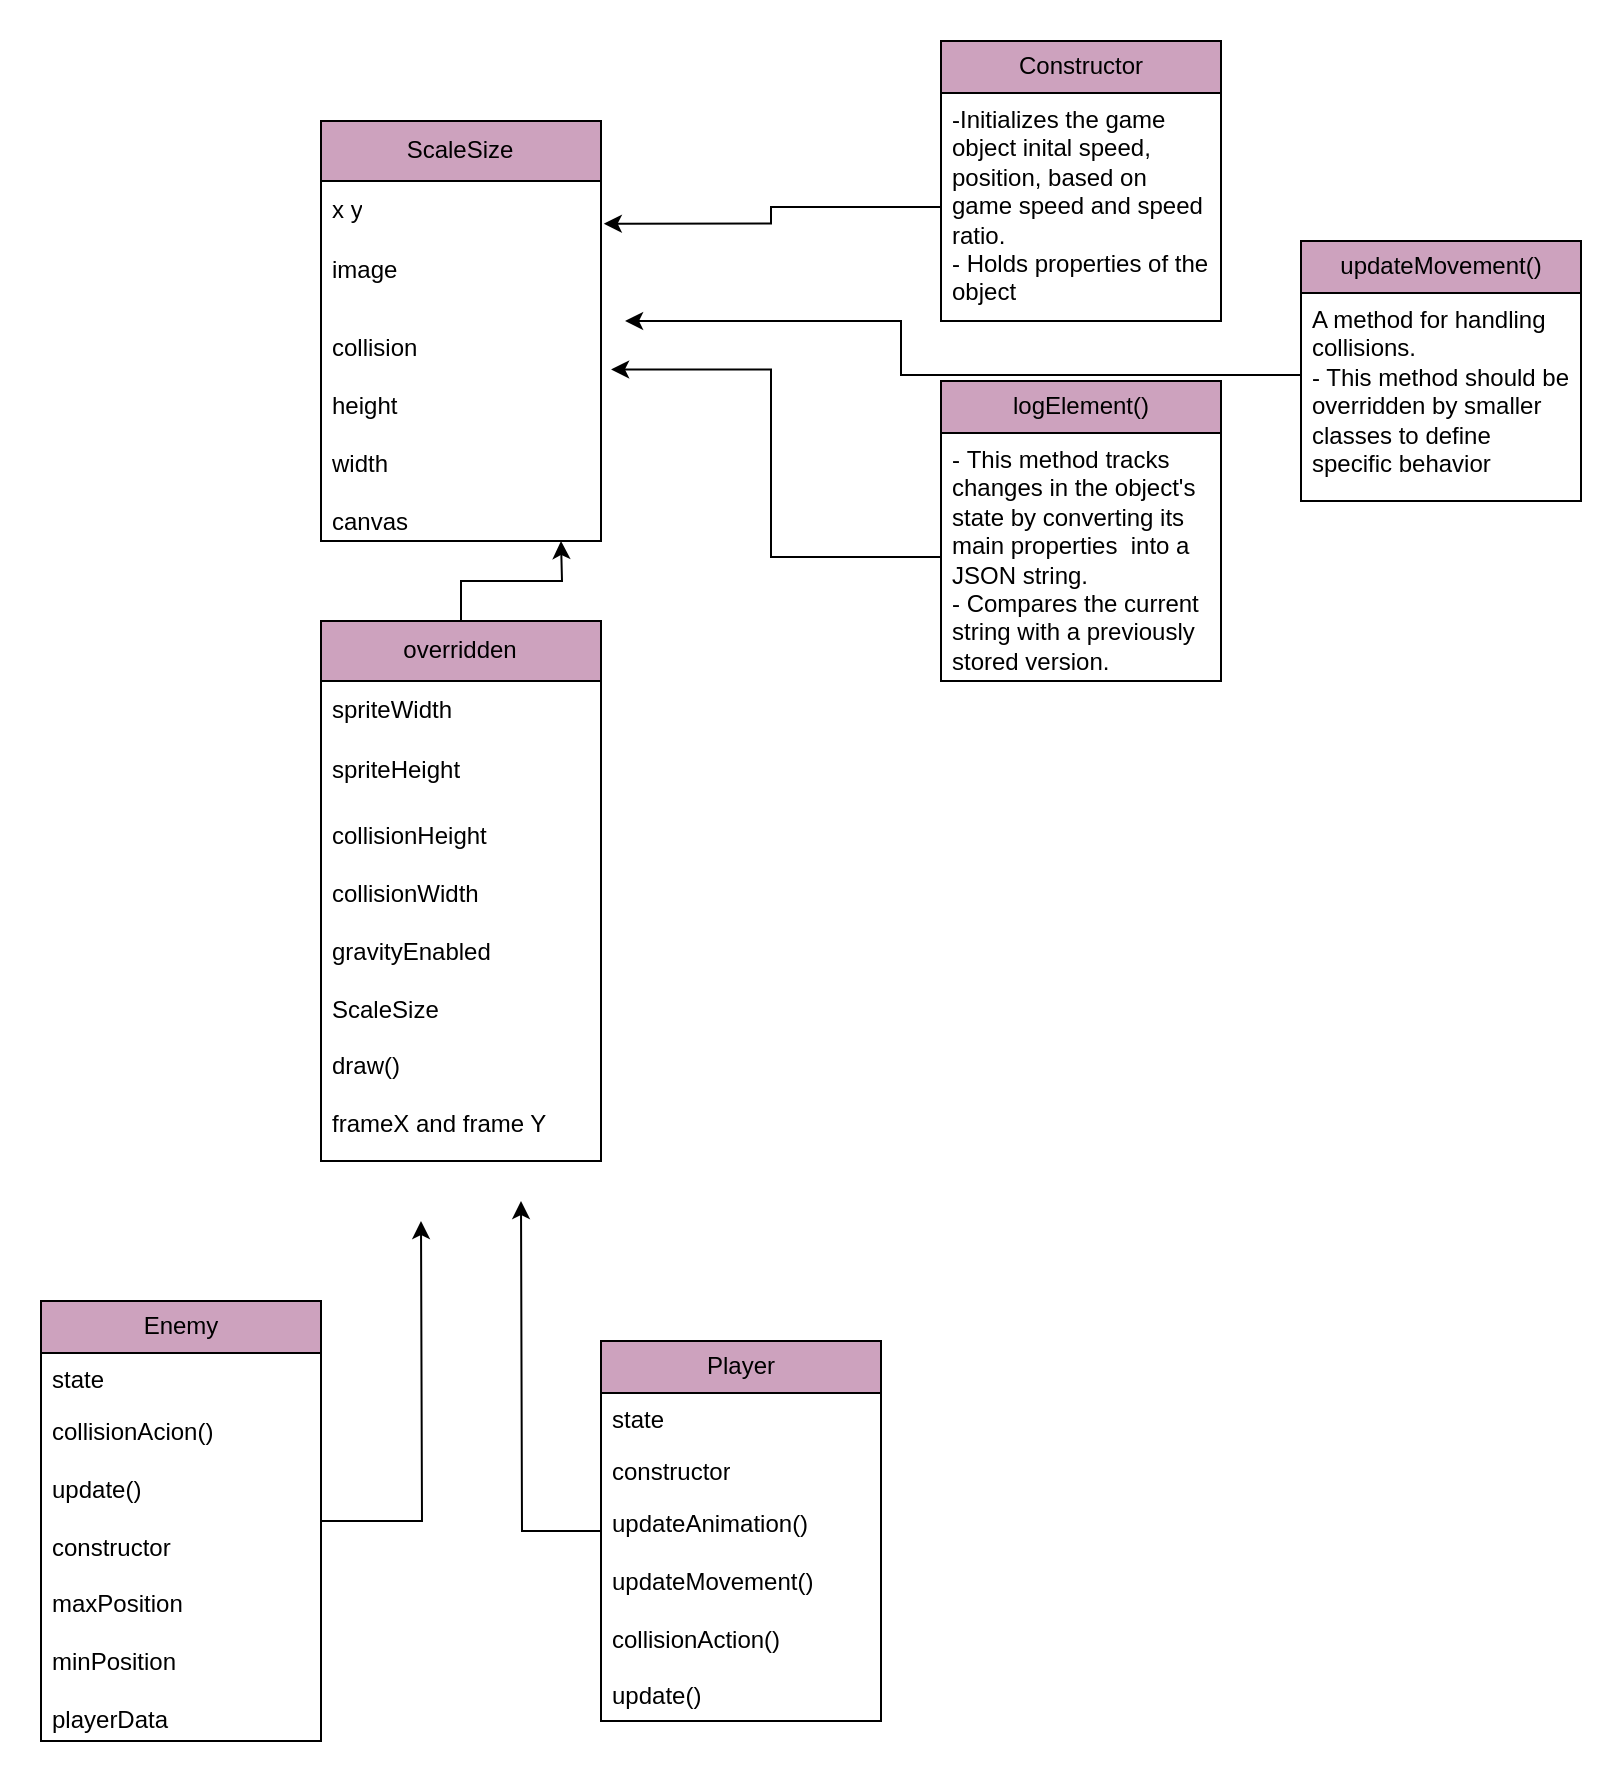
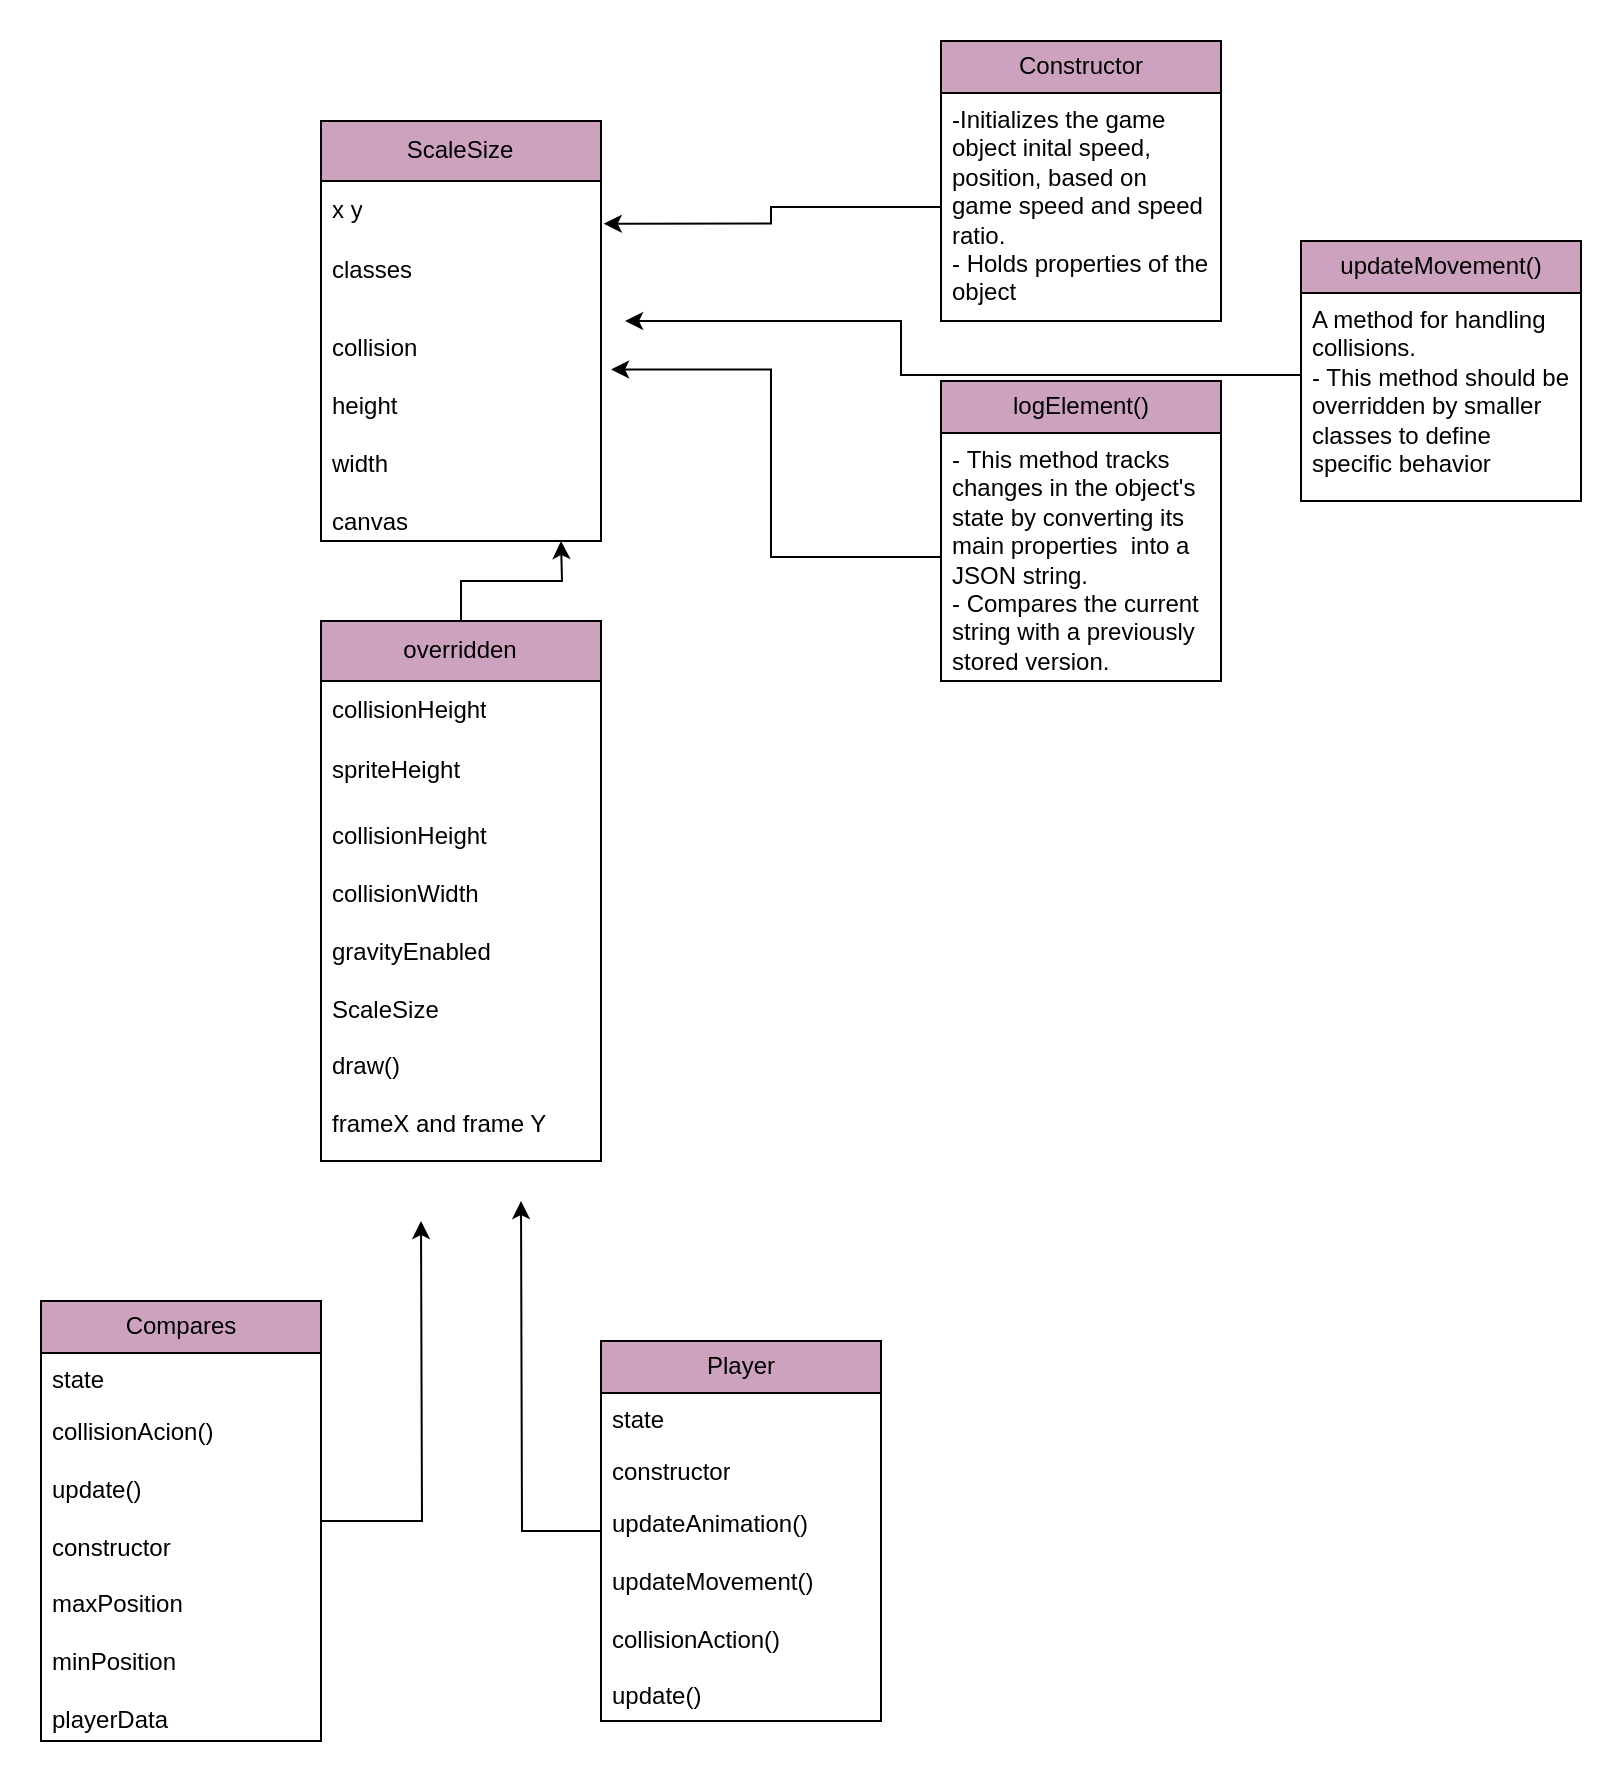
(363, 271) -> (377, 271)
(401, 711) -> (418, 711)
(182, 1327) -> (182, 1327)
